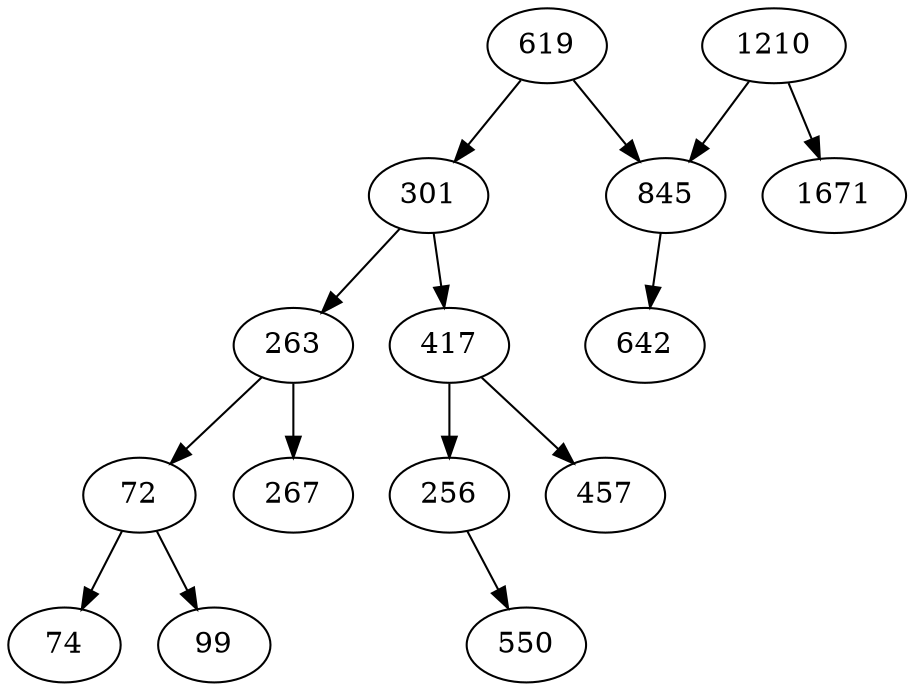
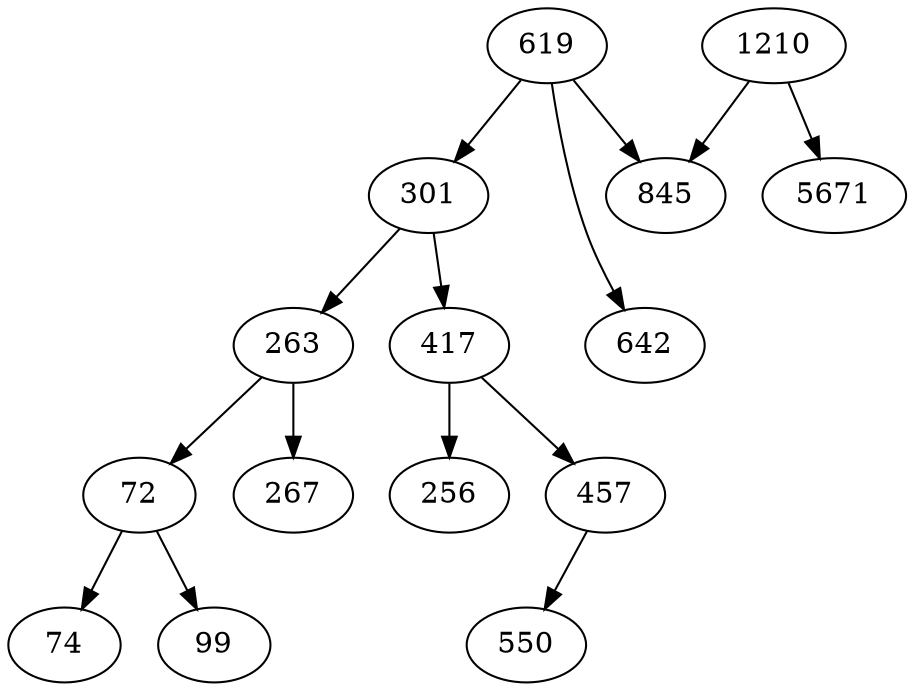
(834, 196) -> (834, 196)
(657, 260) -> (573, 190)
(483, 560) -> (571, 561)
